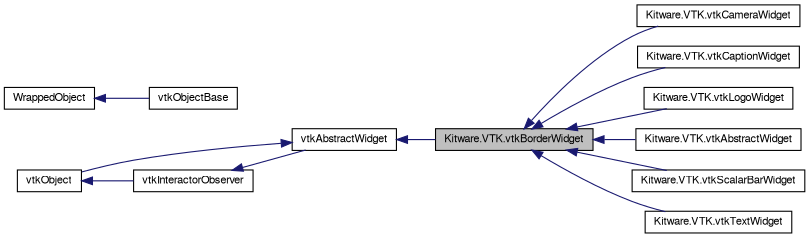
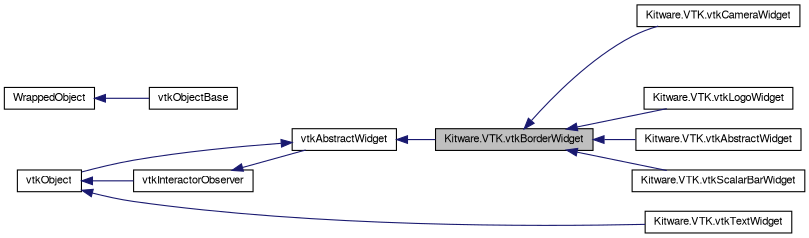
(718, 57) -> none
(601, 188) -> (368, 221)
